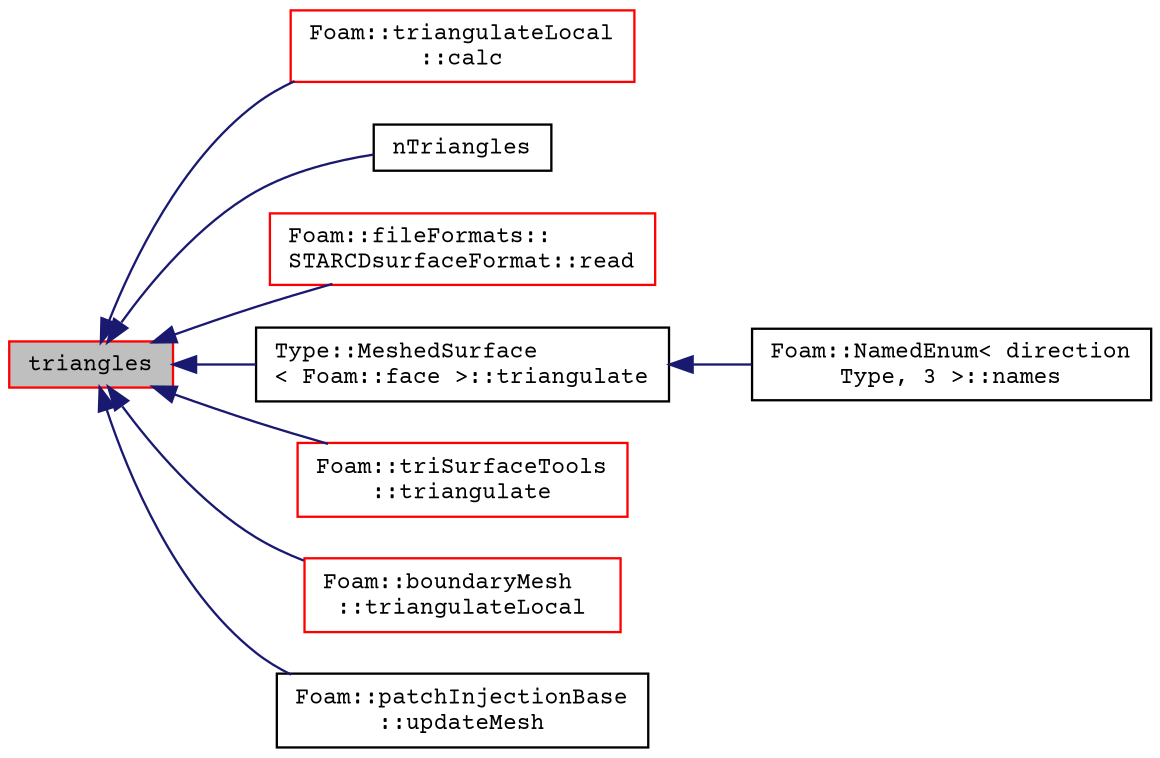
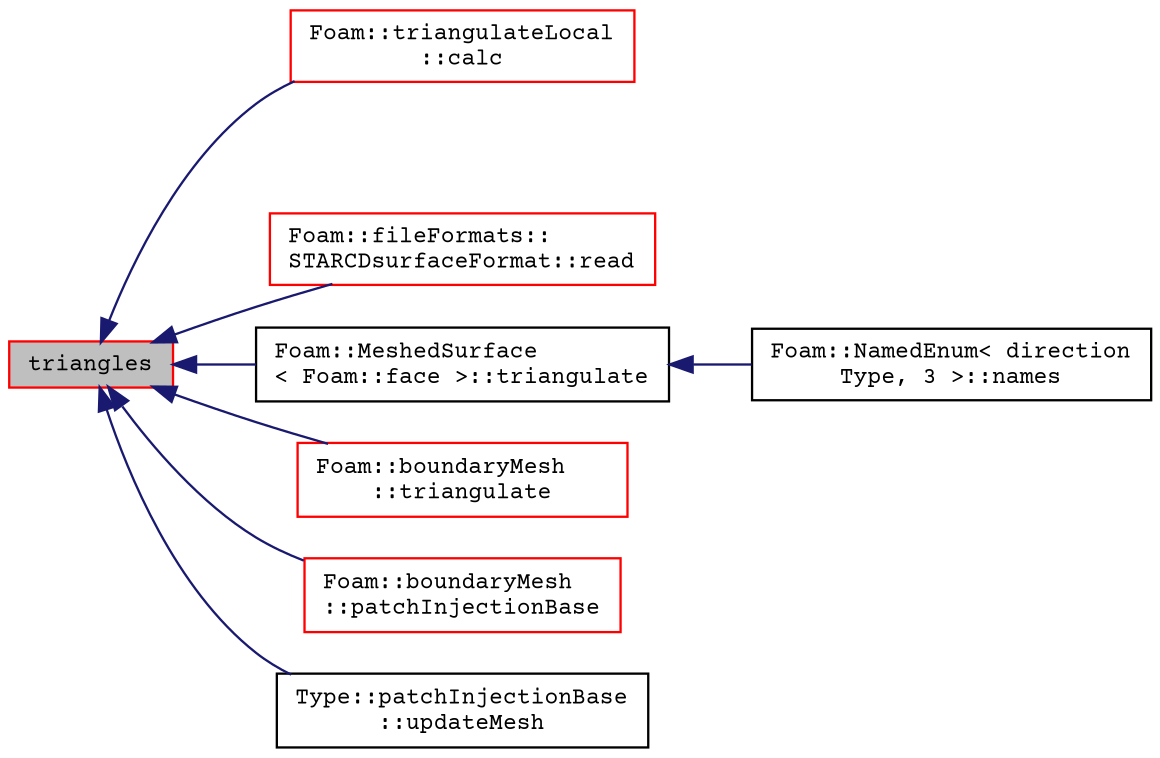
(463, 148) -> none
(463, 364) -> (463, 364)
(463, 480) -> (463, 480)
(463, 595) -> (463, 595)
(463, 711) -> (463, 711)
